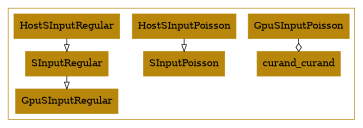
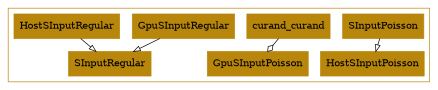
(299, 41) -> (276, 42)
(184, 42) -> (379, 42)
(67, 79) -> (150, 43)
